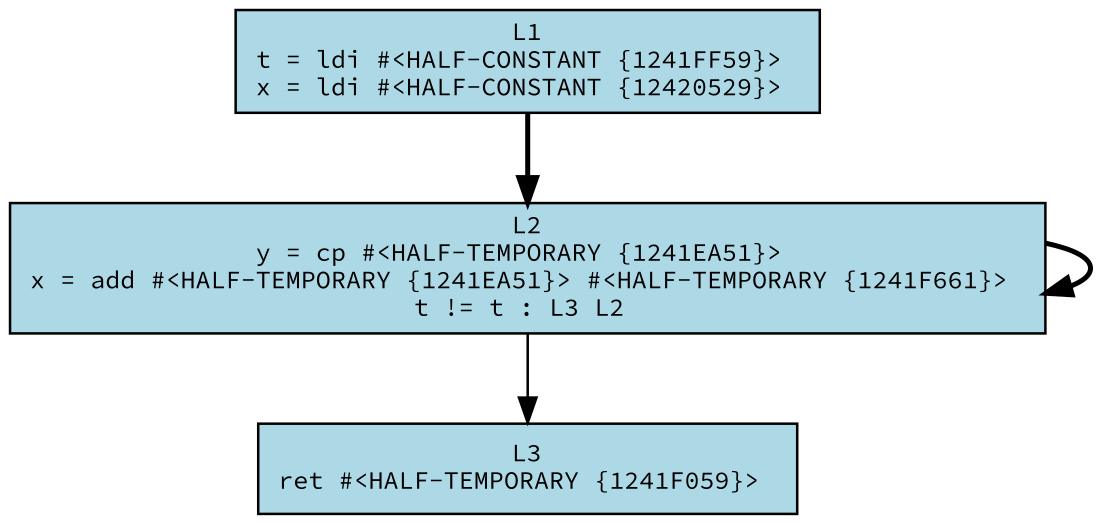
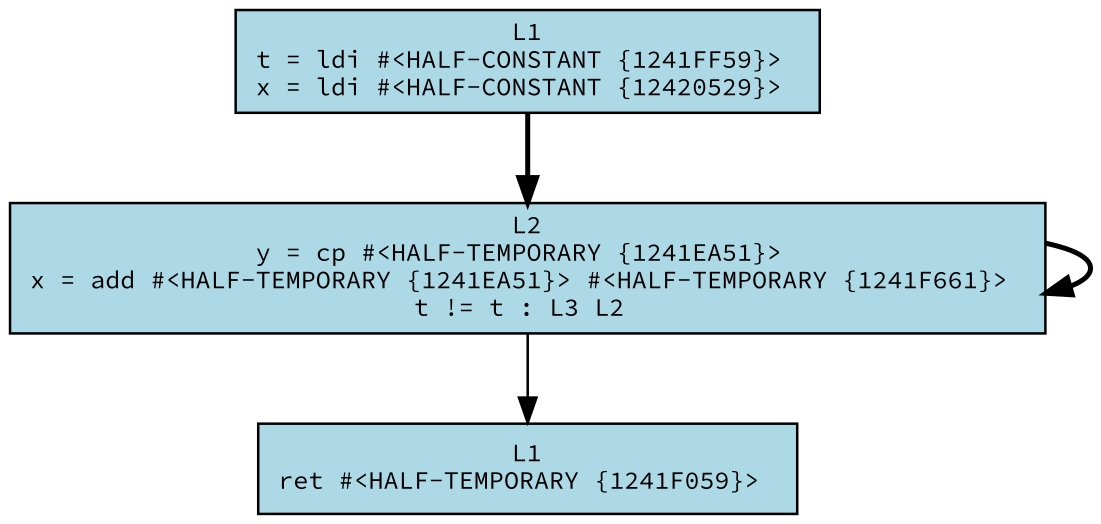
(528, 469) -> (528, 469)
